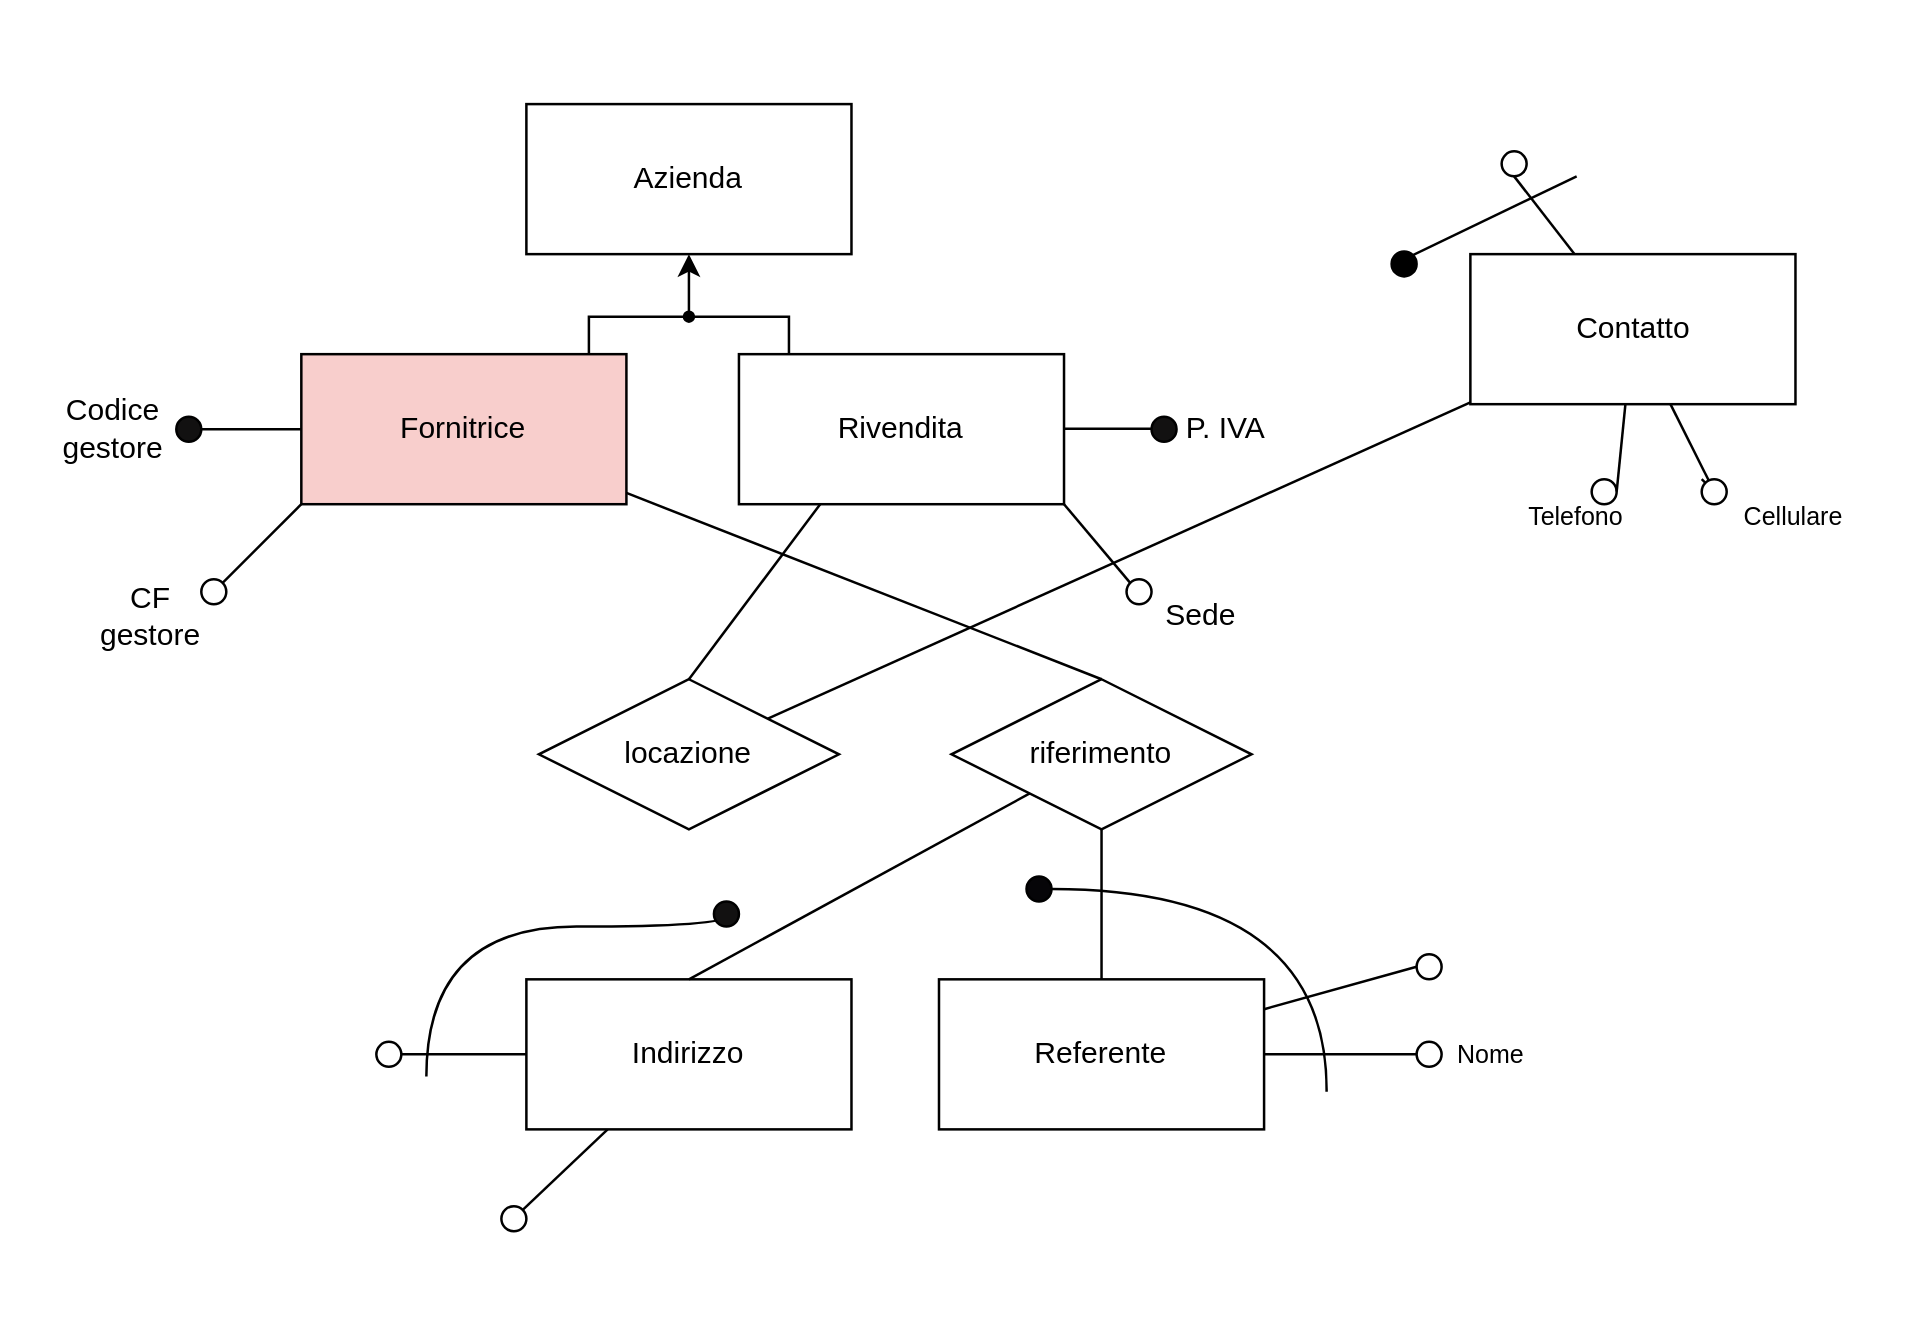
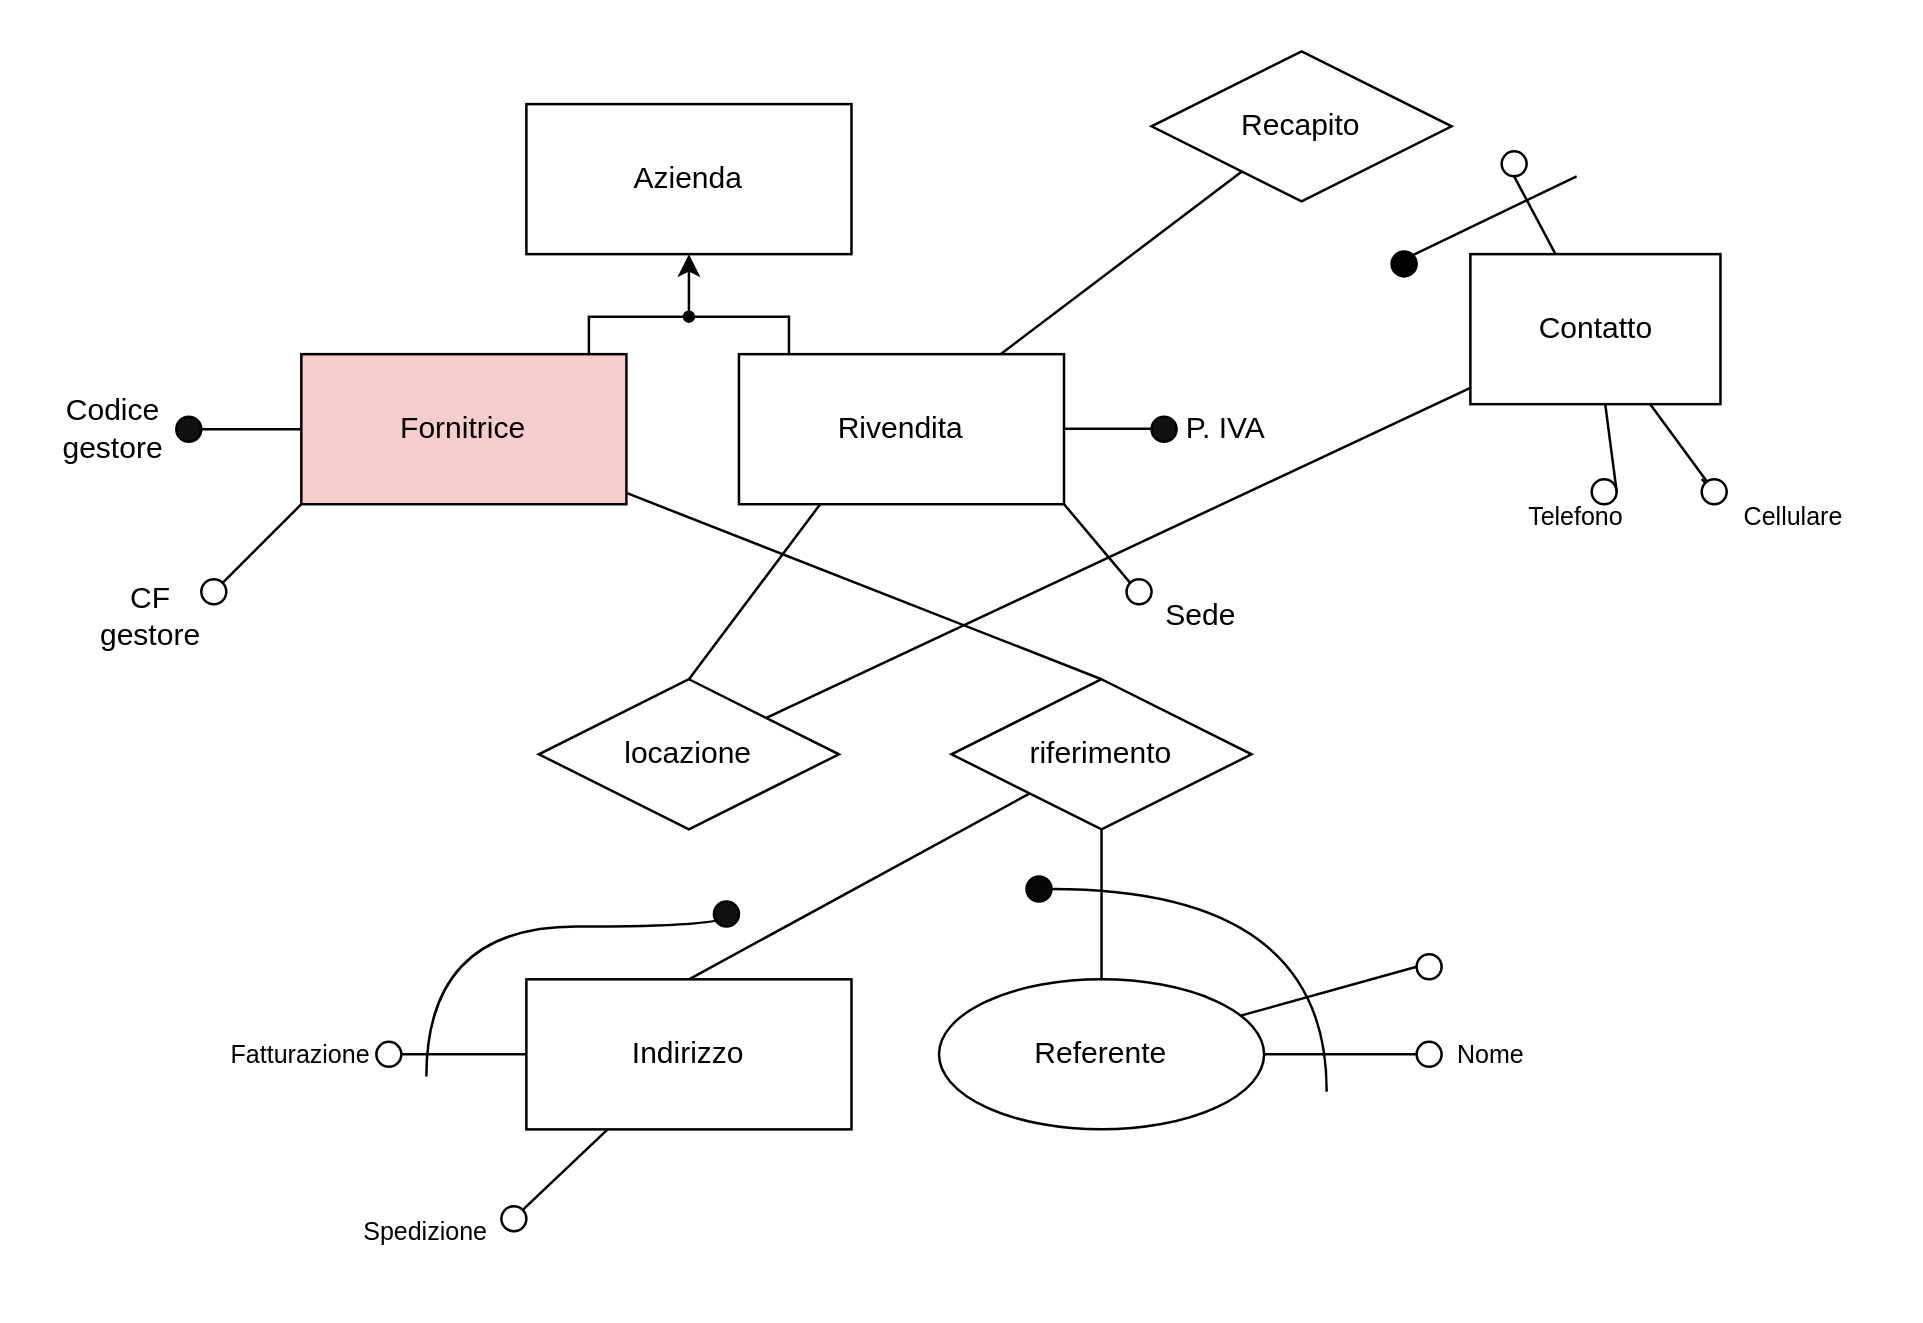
none -> (1301, 126)
none -> (1121, 263)
(1633, 329) -> (1595, 329)
none -> (301, 1054)
(1101, 1054) -> (1101, 1054)
none -> (426, 1231)
